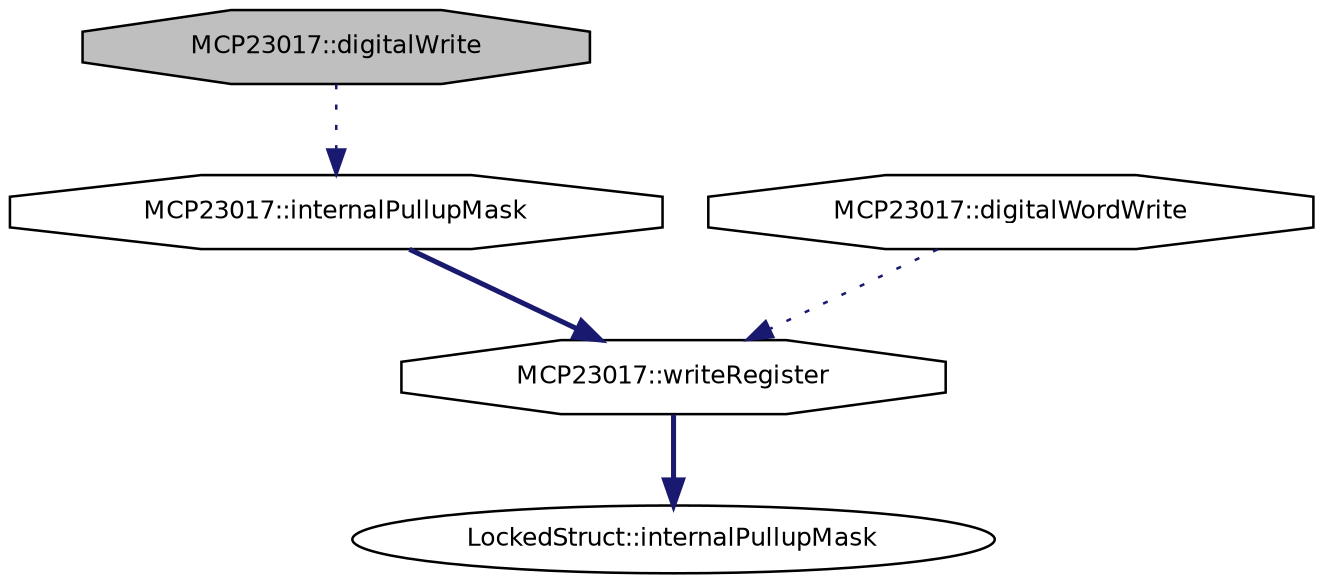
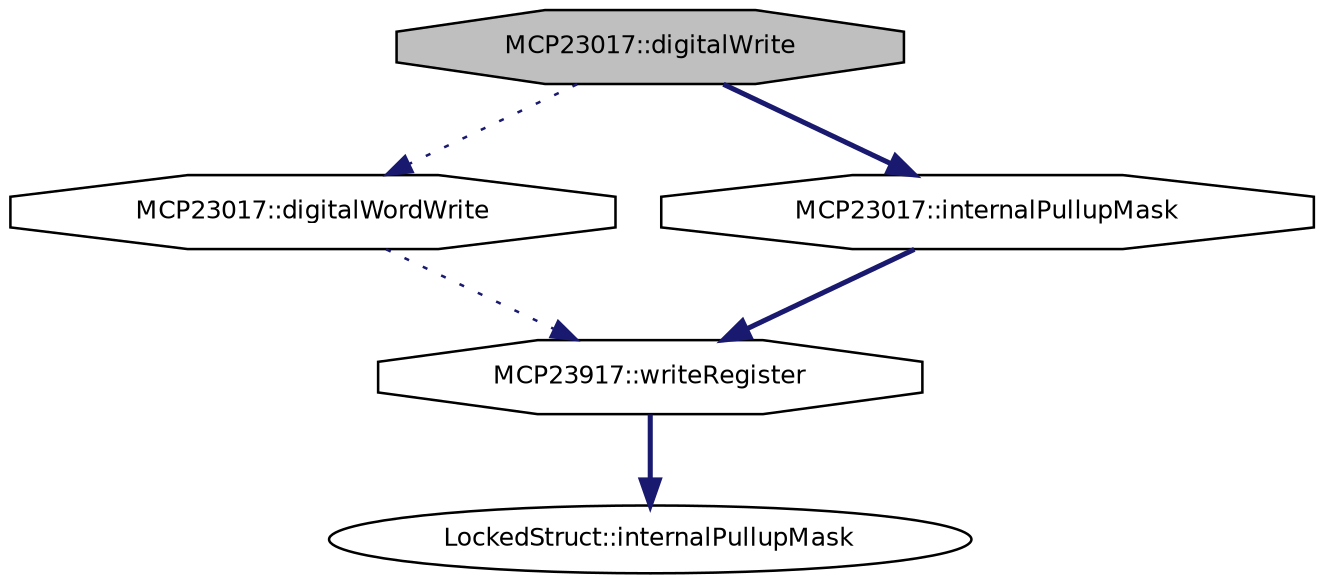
(336, 117) -> (807, 124)
none -> (493, 124)
(674, 377) -> (650, 377)
